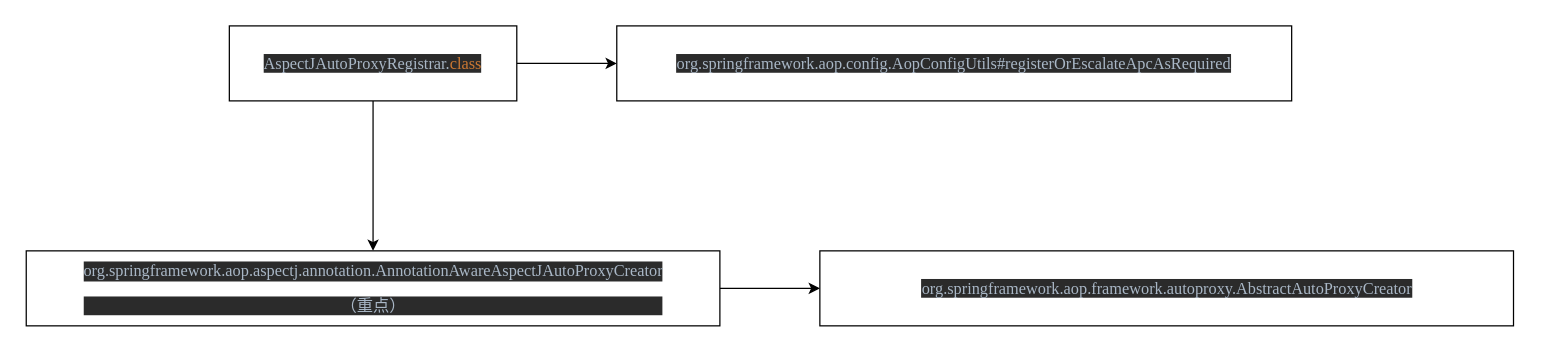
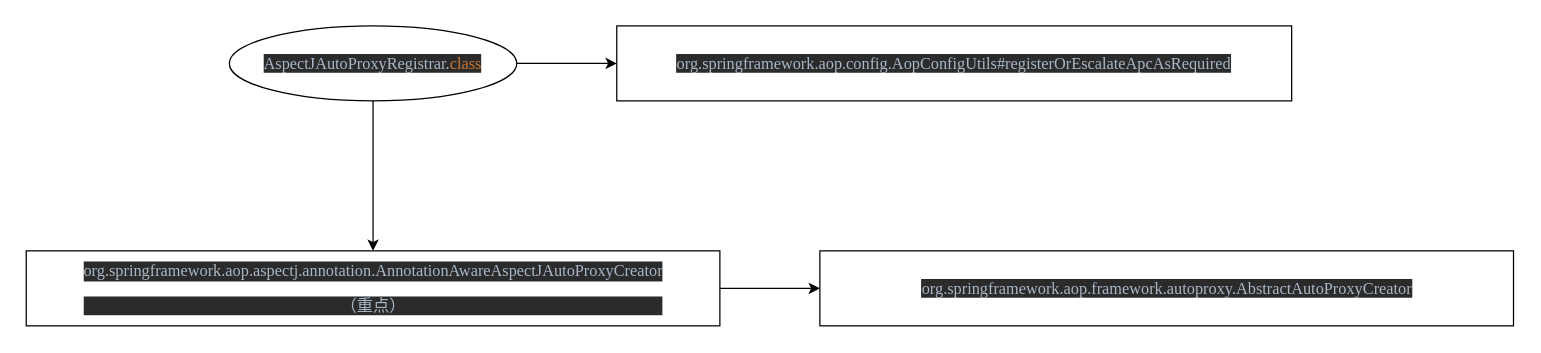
(373, 63) -> (373, 63)
